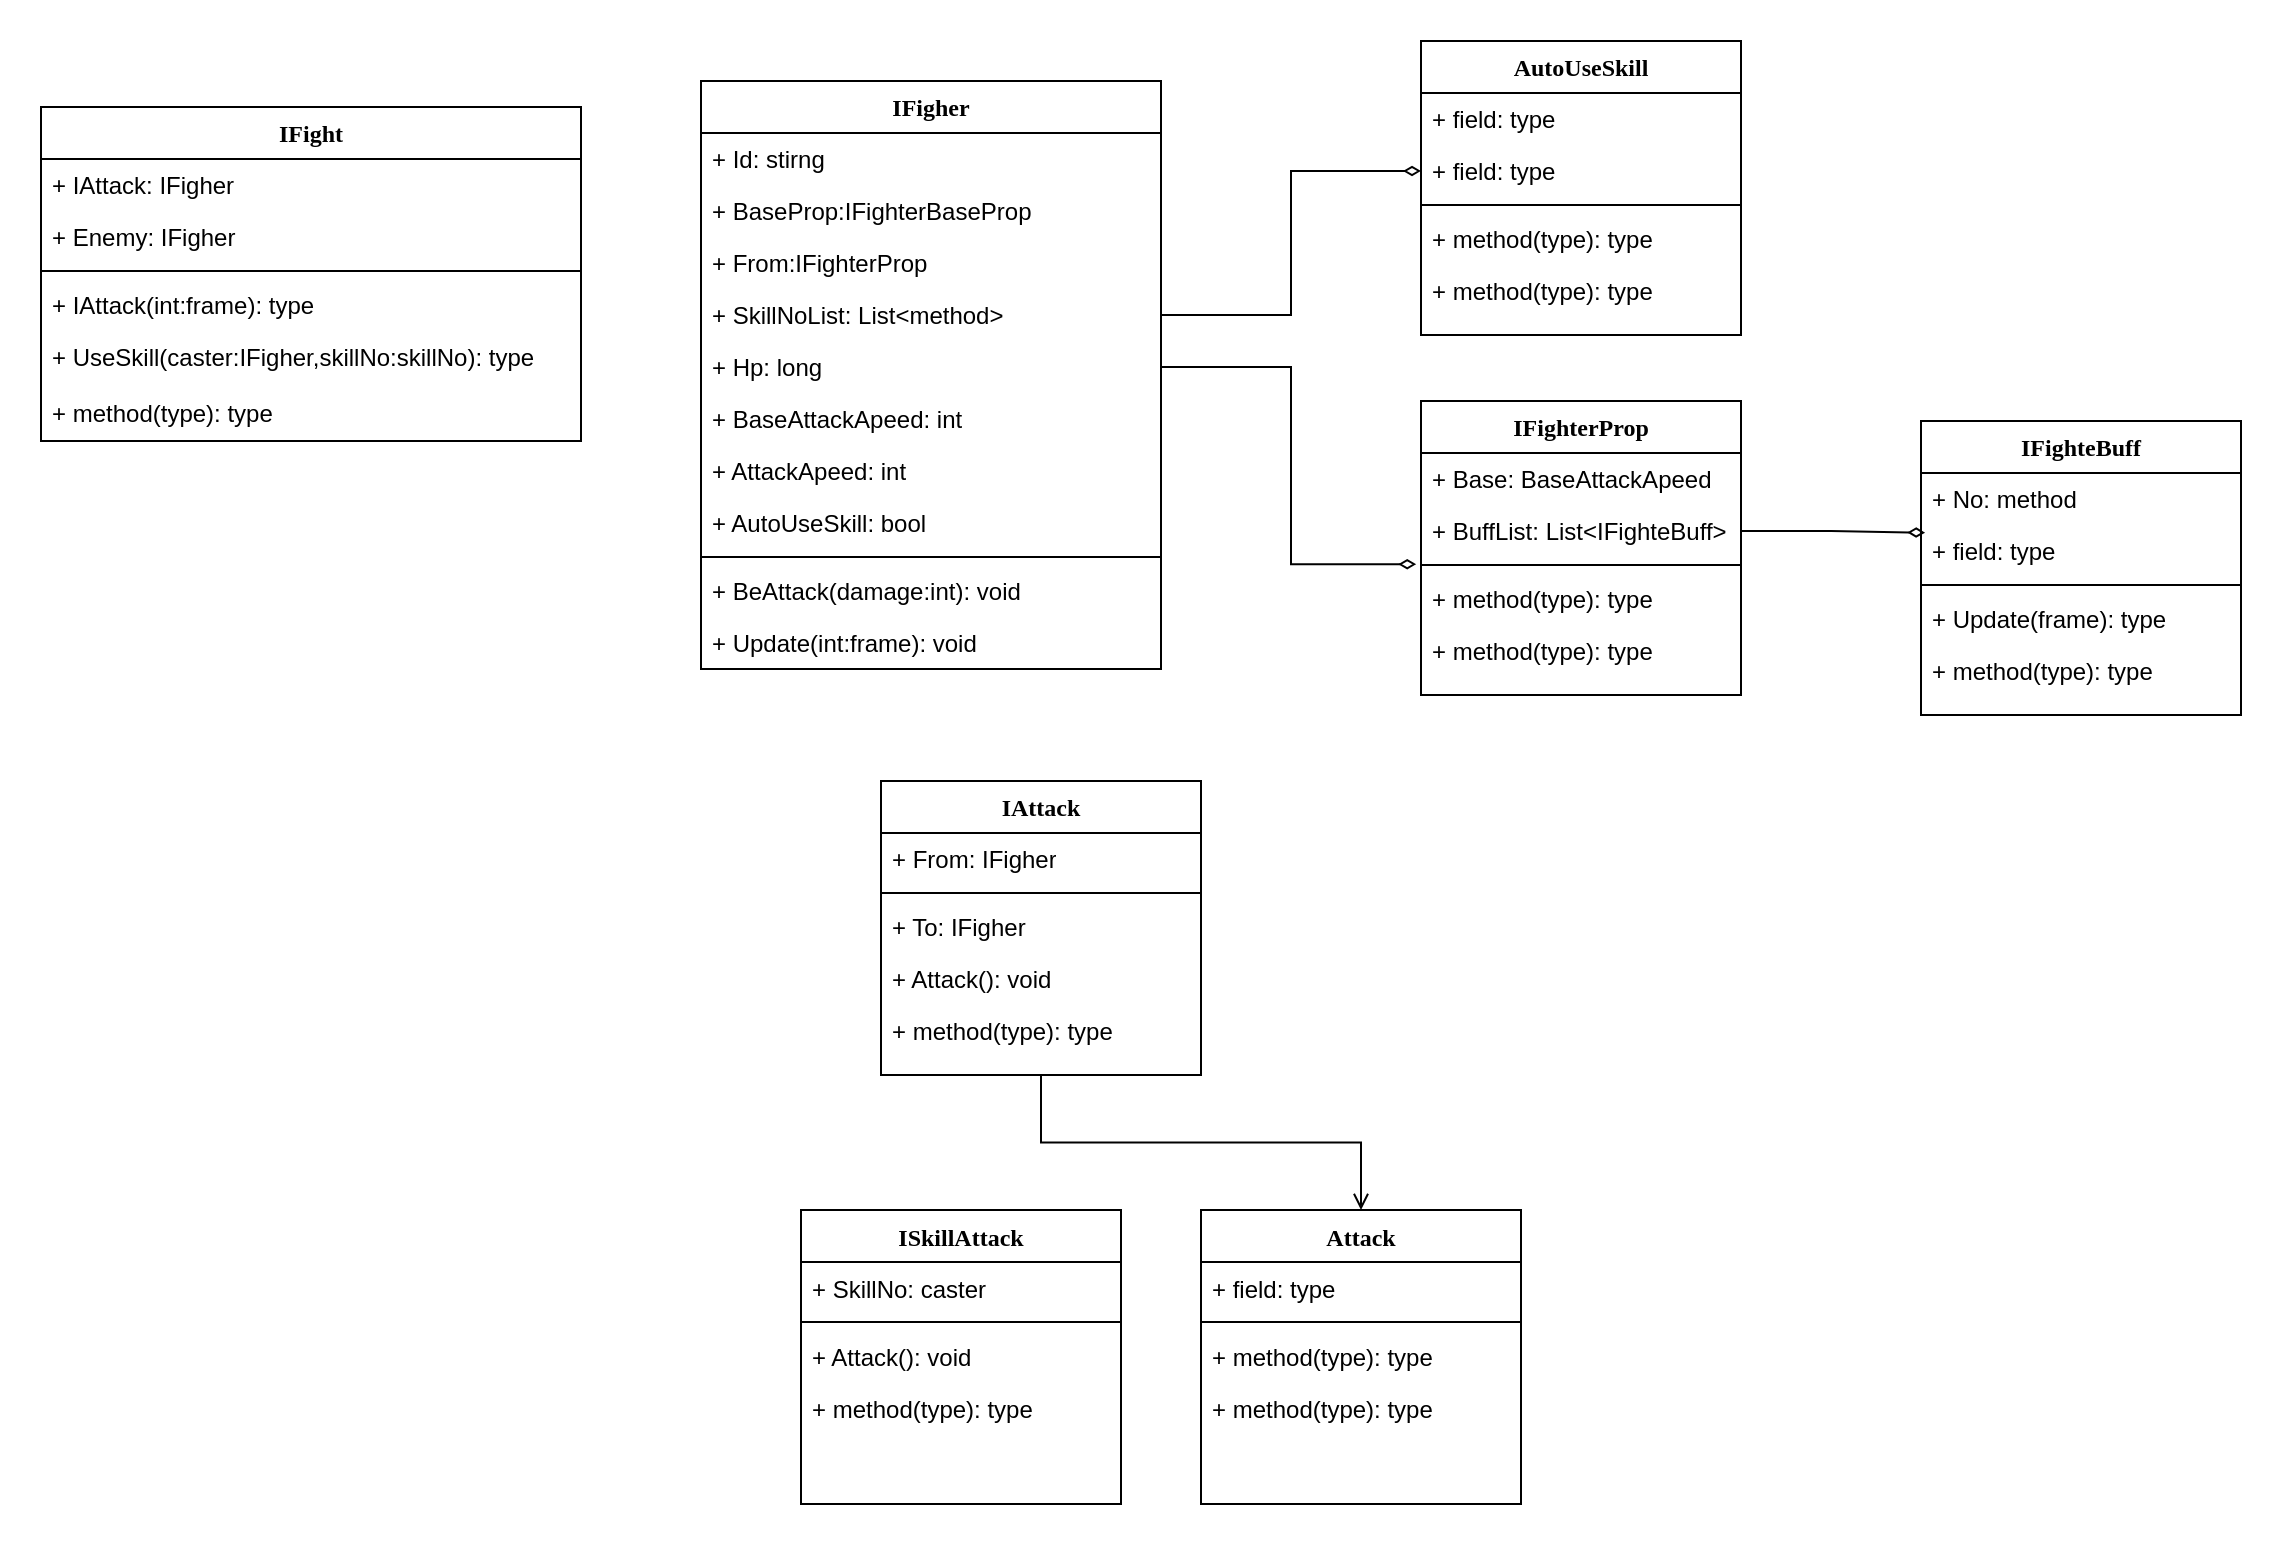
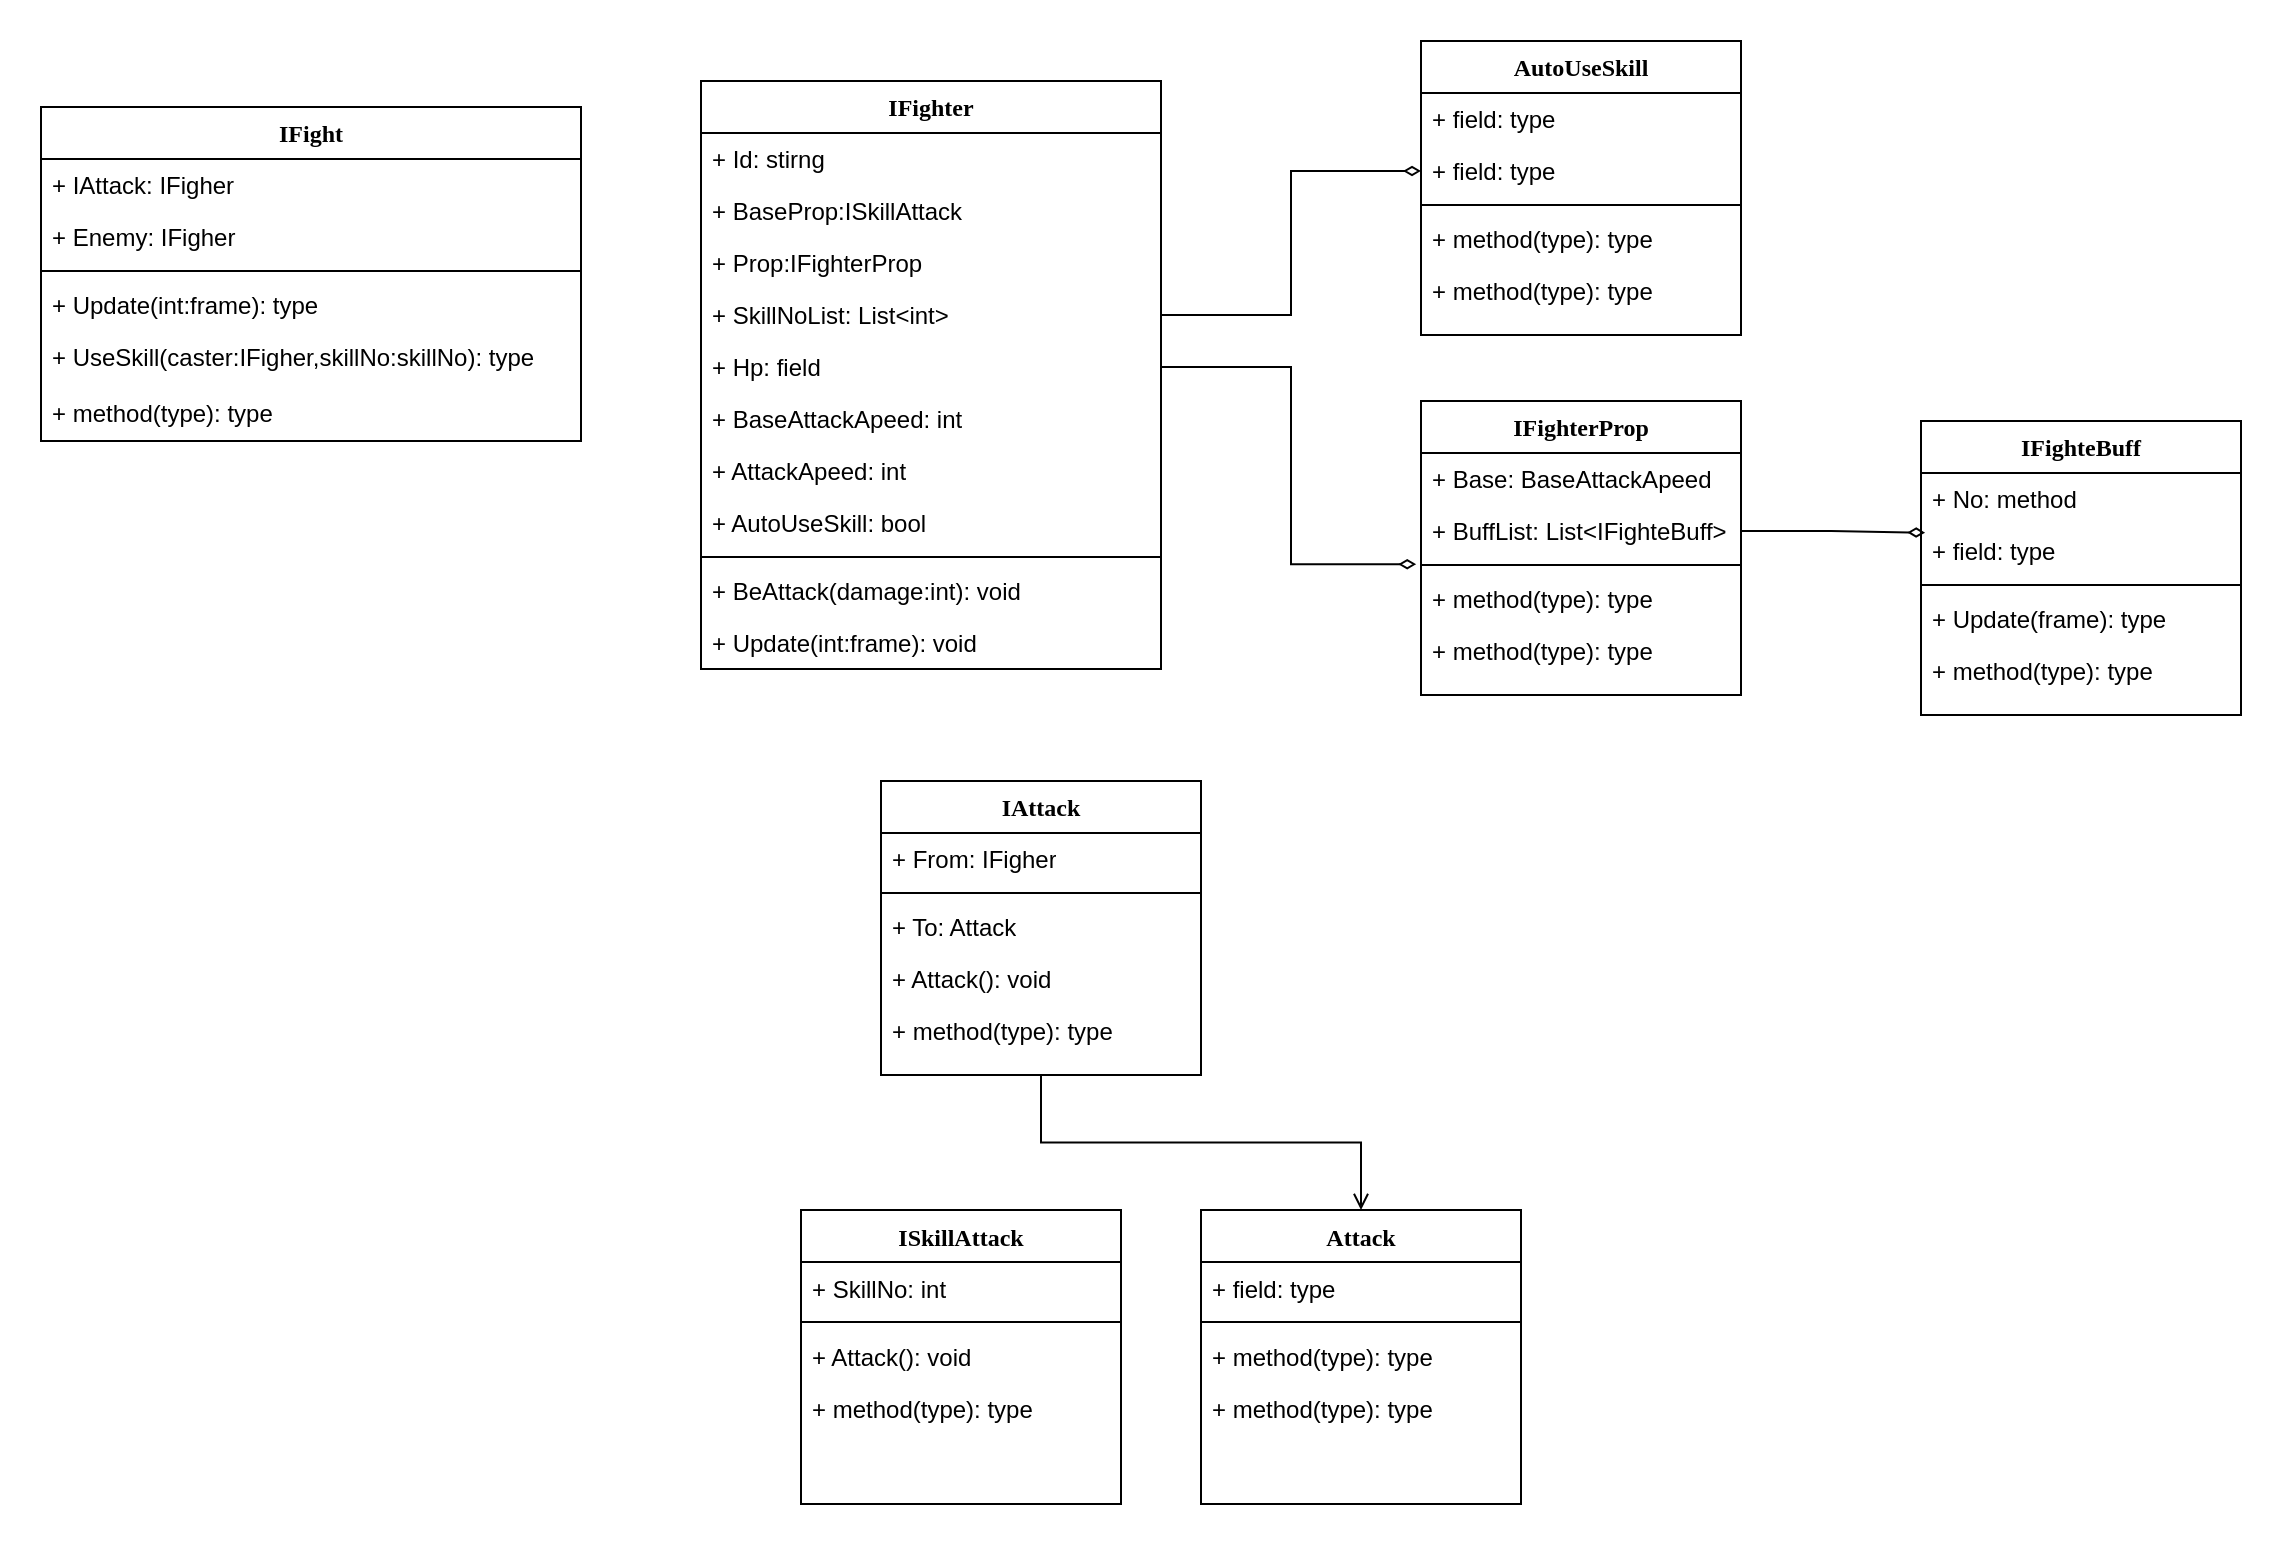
(932, 109) -> (932, 109)
(885, 213) -> (852, 213)
(831, 265) -> (831, 265)
(212, 307) -> (205, 307)
(869, 317) -> (846, 317)
(768, 369) -> (771, 369)
(968, 929) -> (964, 929)
(909, 1291) -> (885, 1291)
